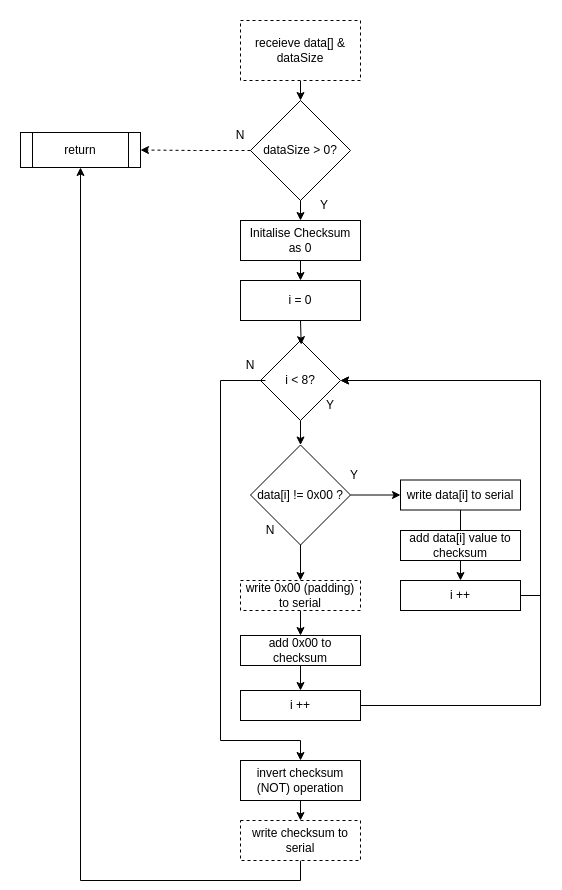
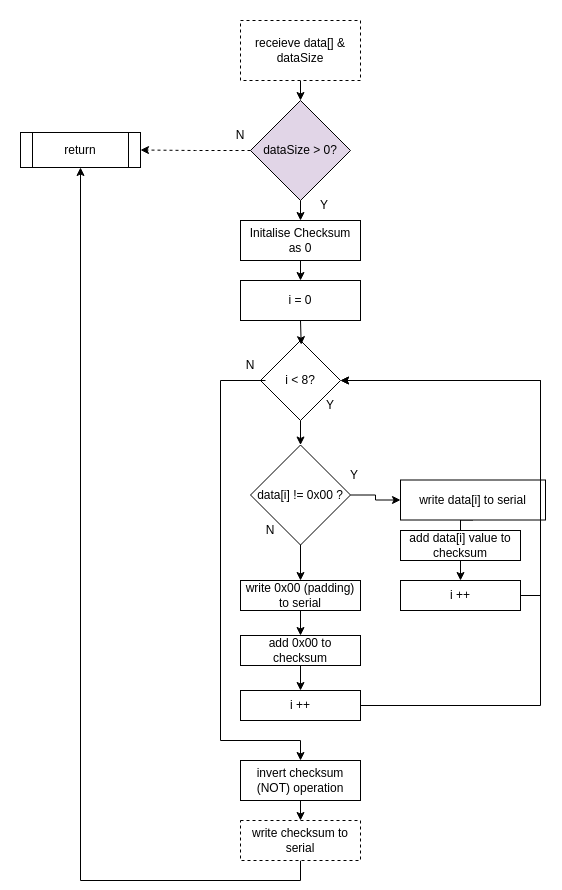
(301, 151) -> (301, 151)
(461, 495) -> (473, 500)
(301, 596) -> (301, 596)
